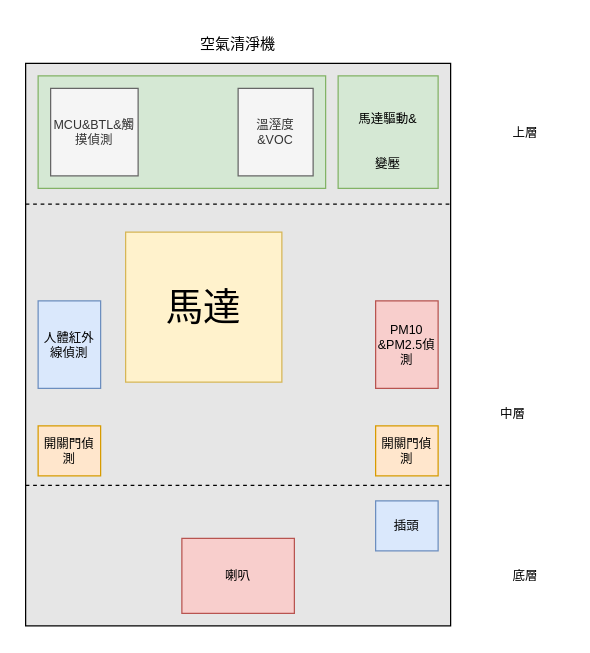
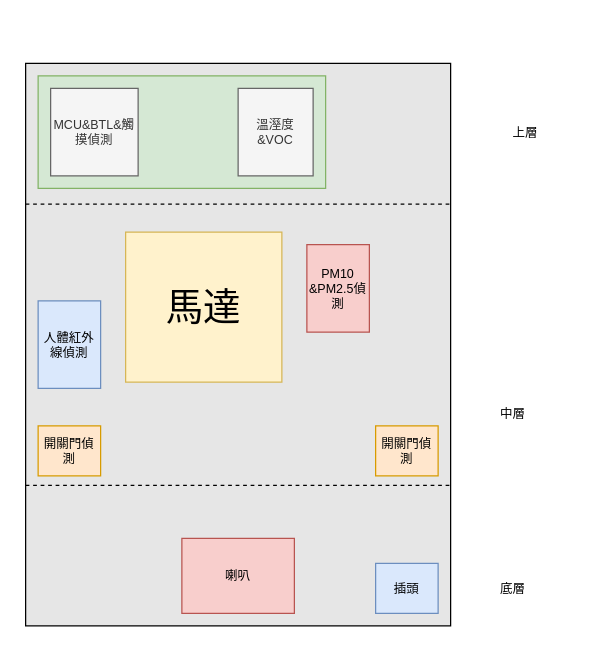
(238, 44) -> none
(388, 132) -> none
(407, 344) -> (338, 288)
(407, 526) -> (407, 588)
(526, 576) -> (513, 588)
